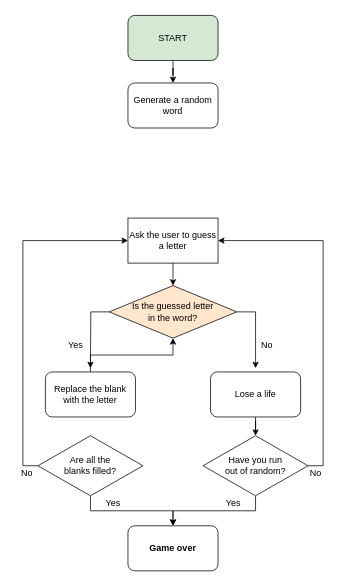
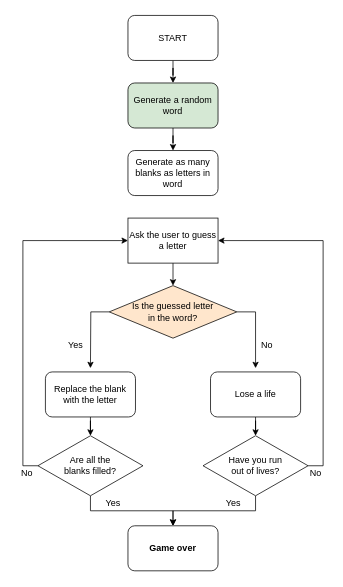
(173, 38) -> (173, 38)
(173, 105) -> (173, 105)
none -> (173, 140)
none -> (173, 173)
(173, 352) -> (90, 429)
(255, 465) -> (255, 465)
